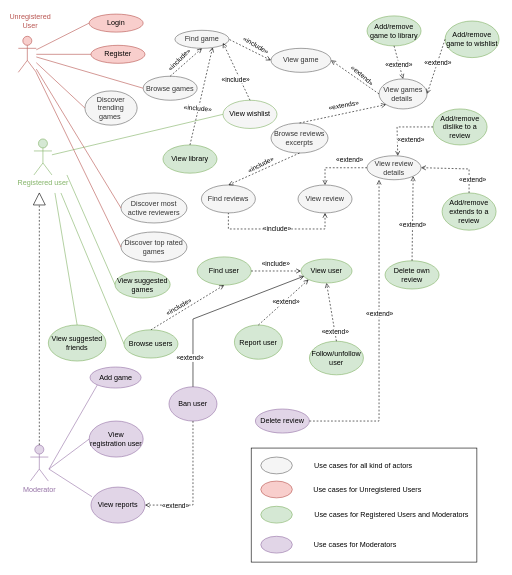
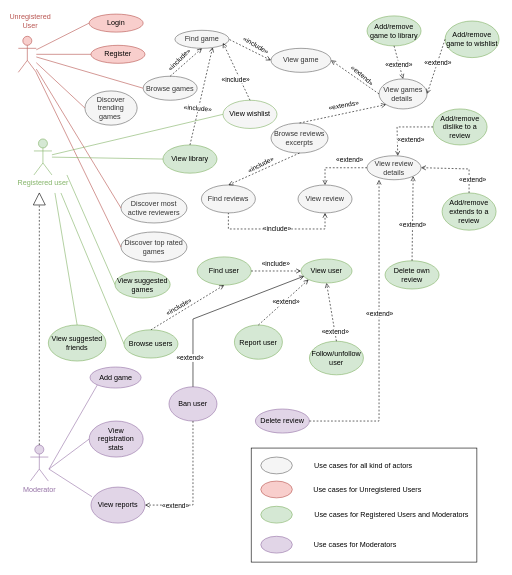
none -> (107, 158)
(116, 439) -> (116, 439)
